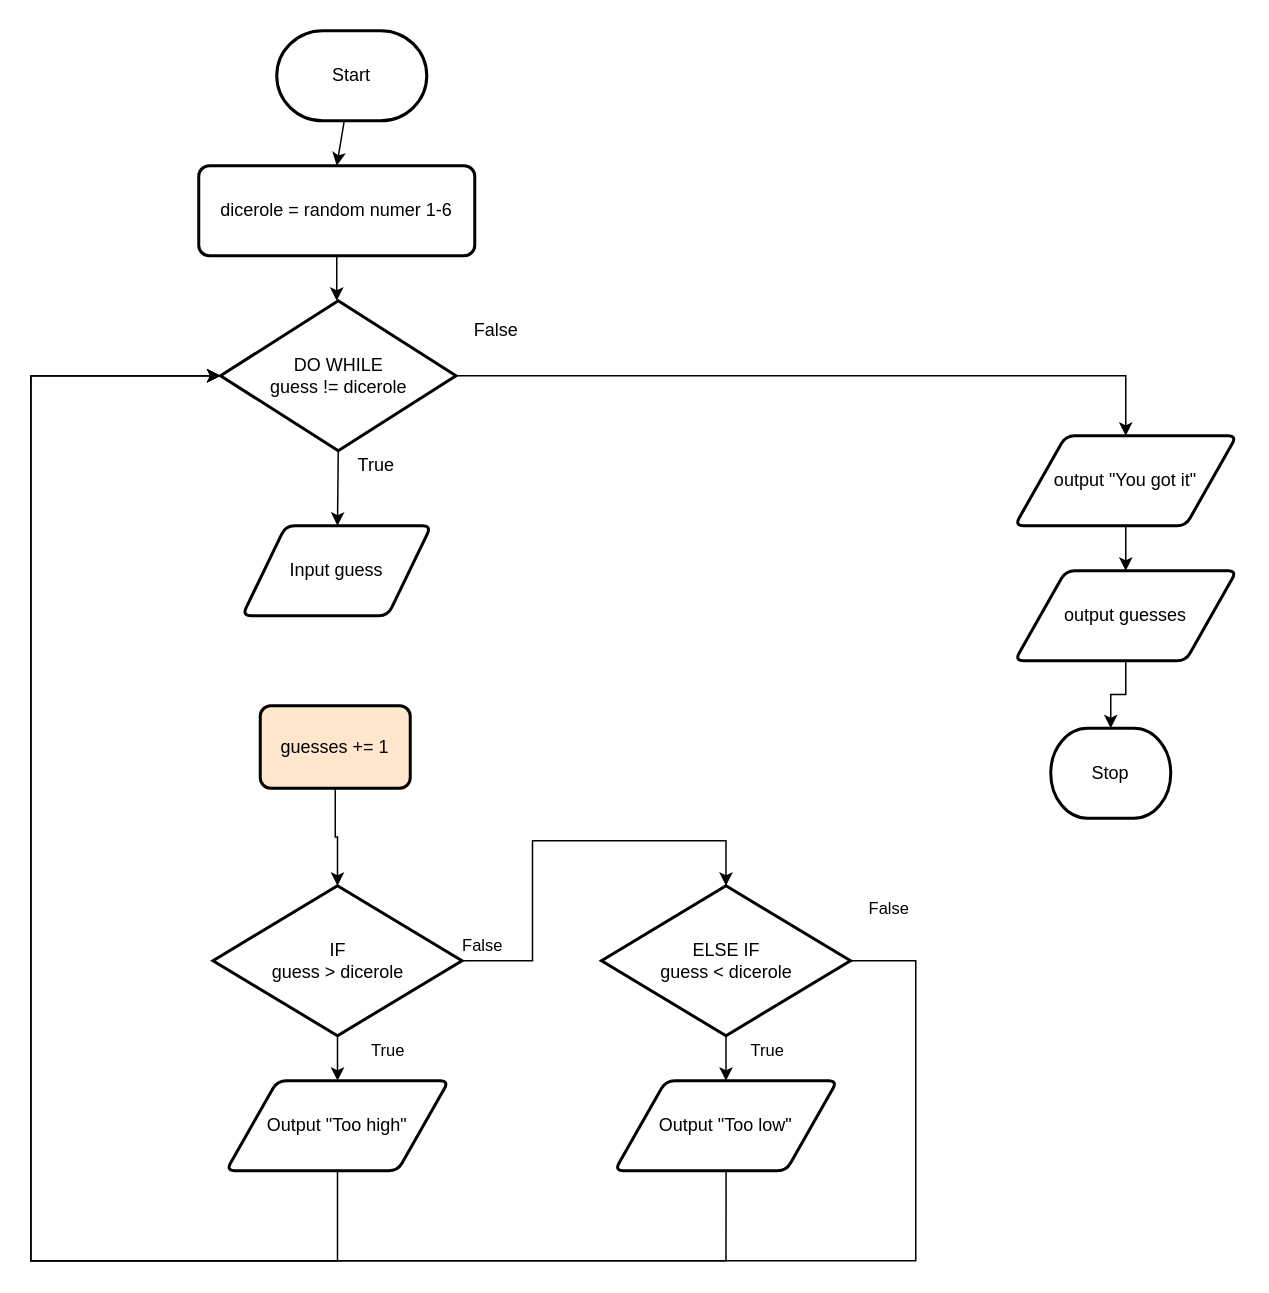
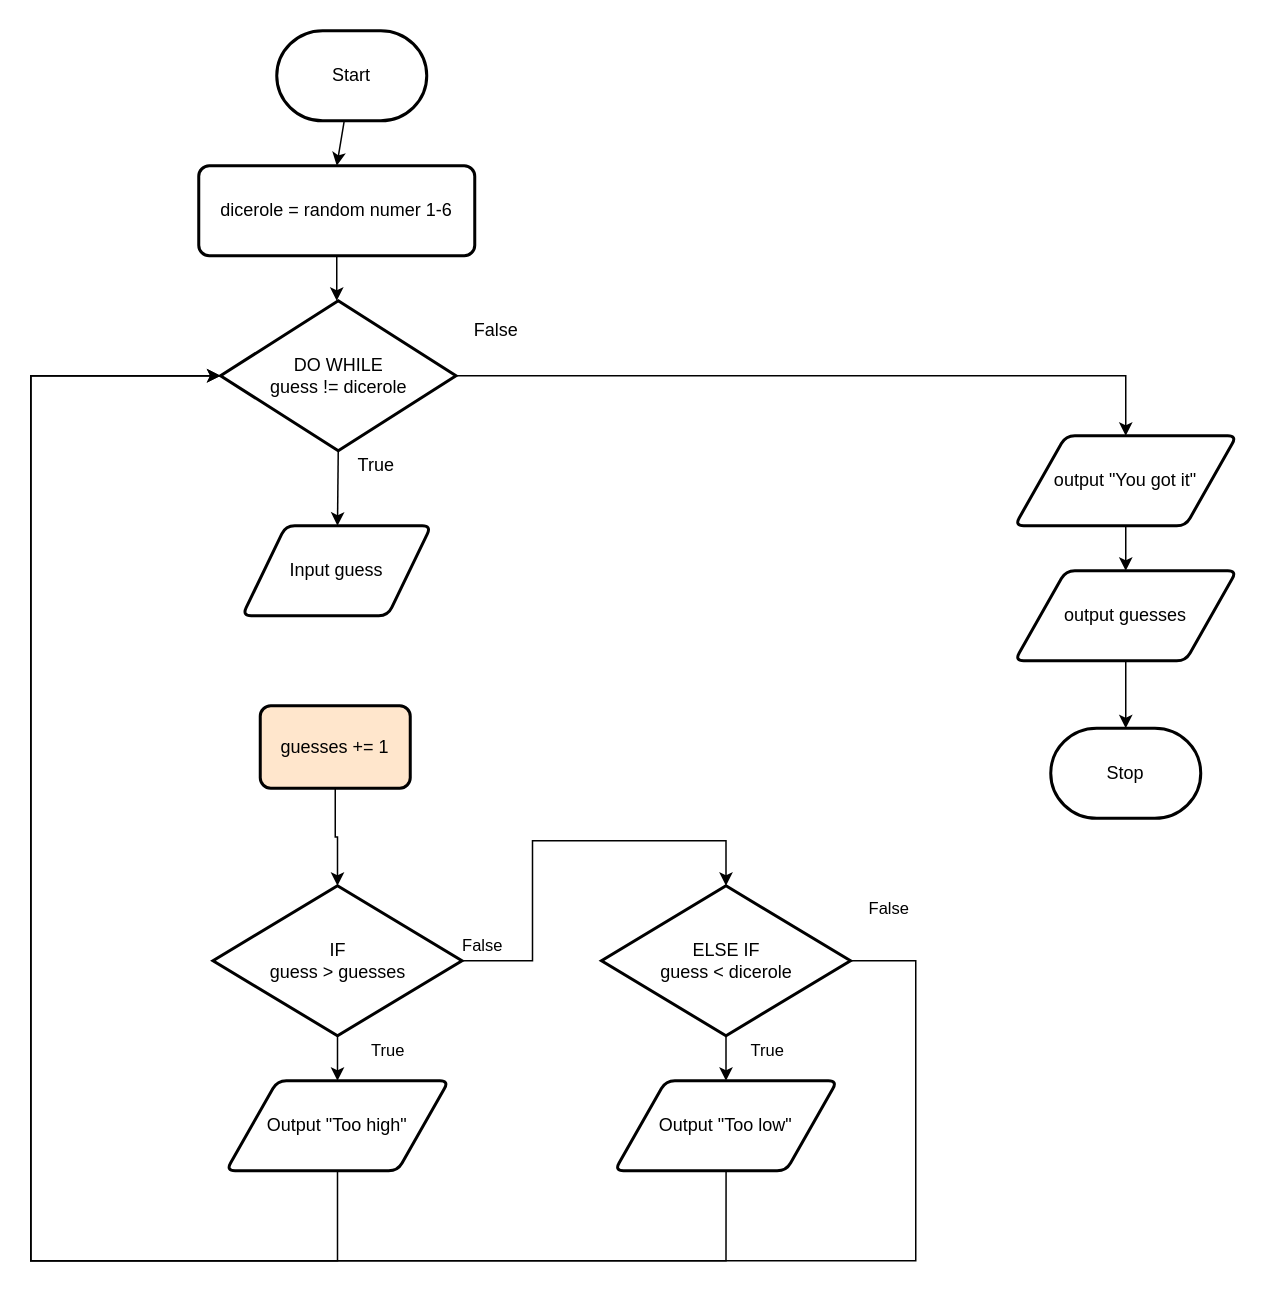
(211, 376) -> (215, 376)
(1111, 773) -> (1126, 773)
(338, 961) -> (338, 961)
